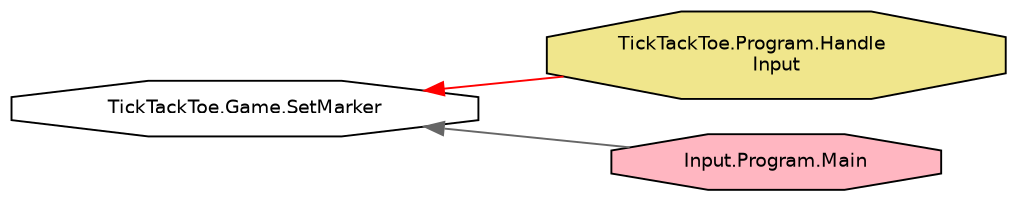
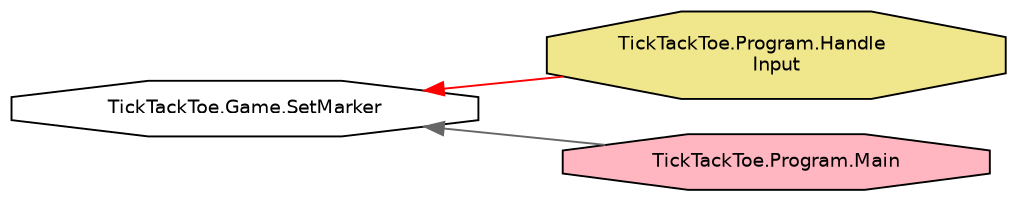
(776, 162) -> (776, 162)
